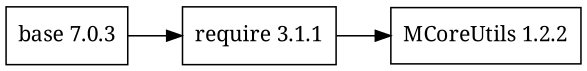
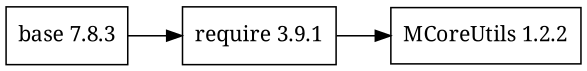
(67, 36) -> (67, 36)
(259, 36) -> (259, 36)
